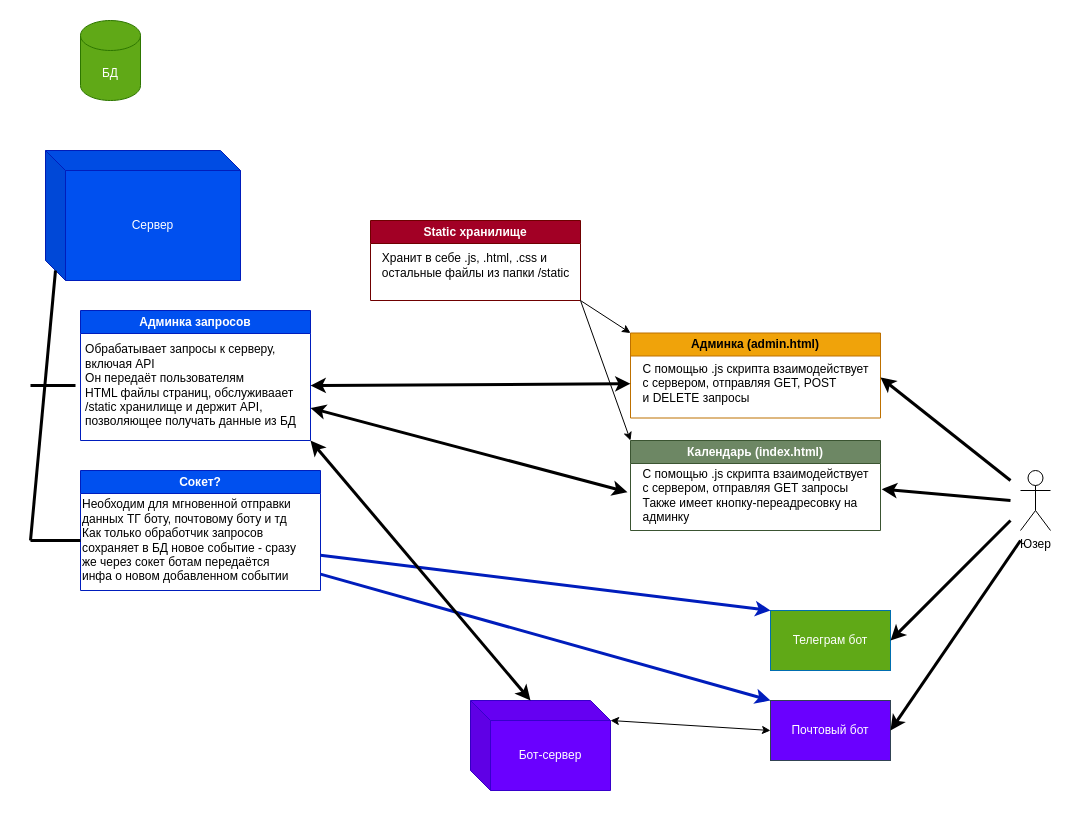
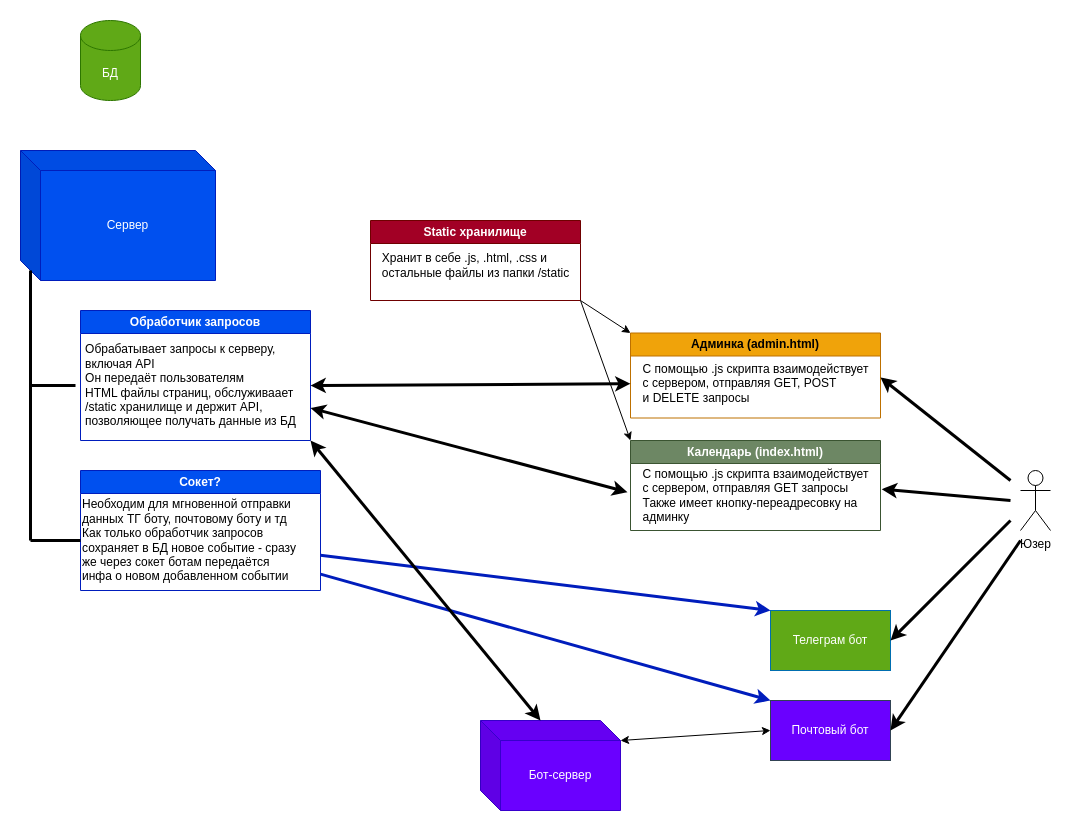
(143, 216) -> (118, 216)
(196, 323) -> (196, 323)
(541, 746) -> (551, 766)
